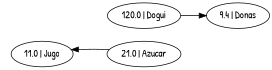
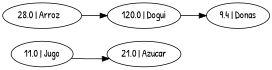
none -> (42, 16)
(94, 49) -> (87, 59)
